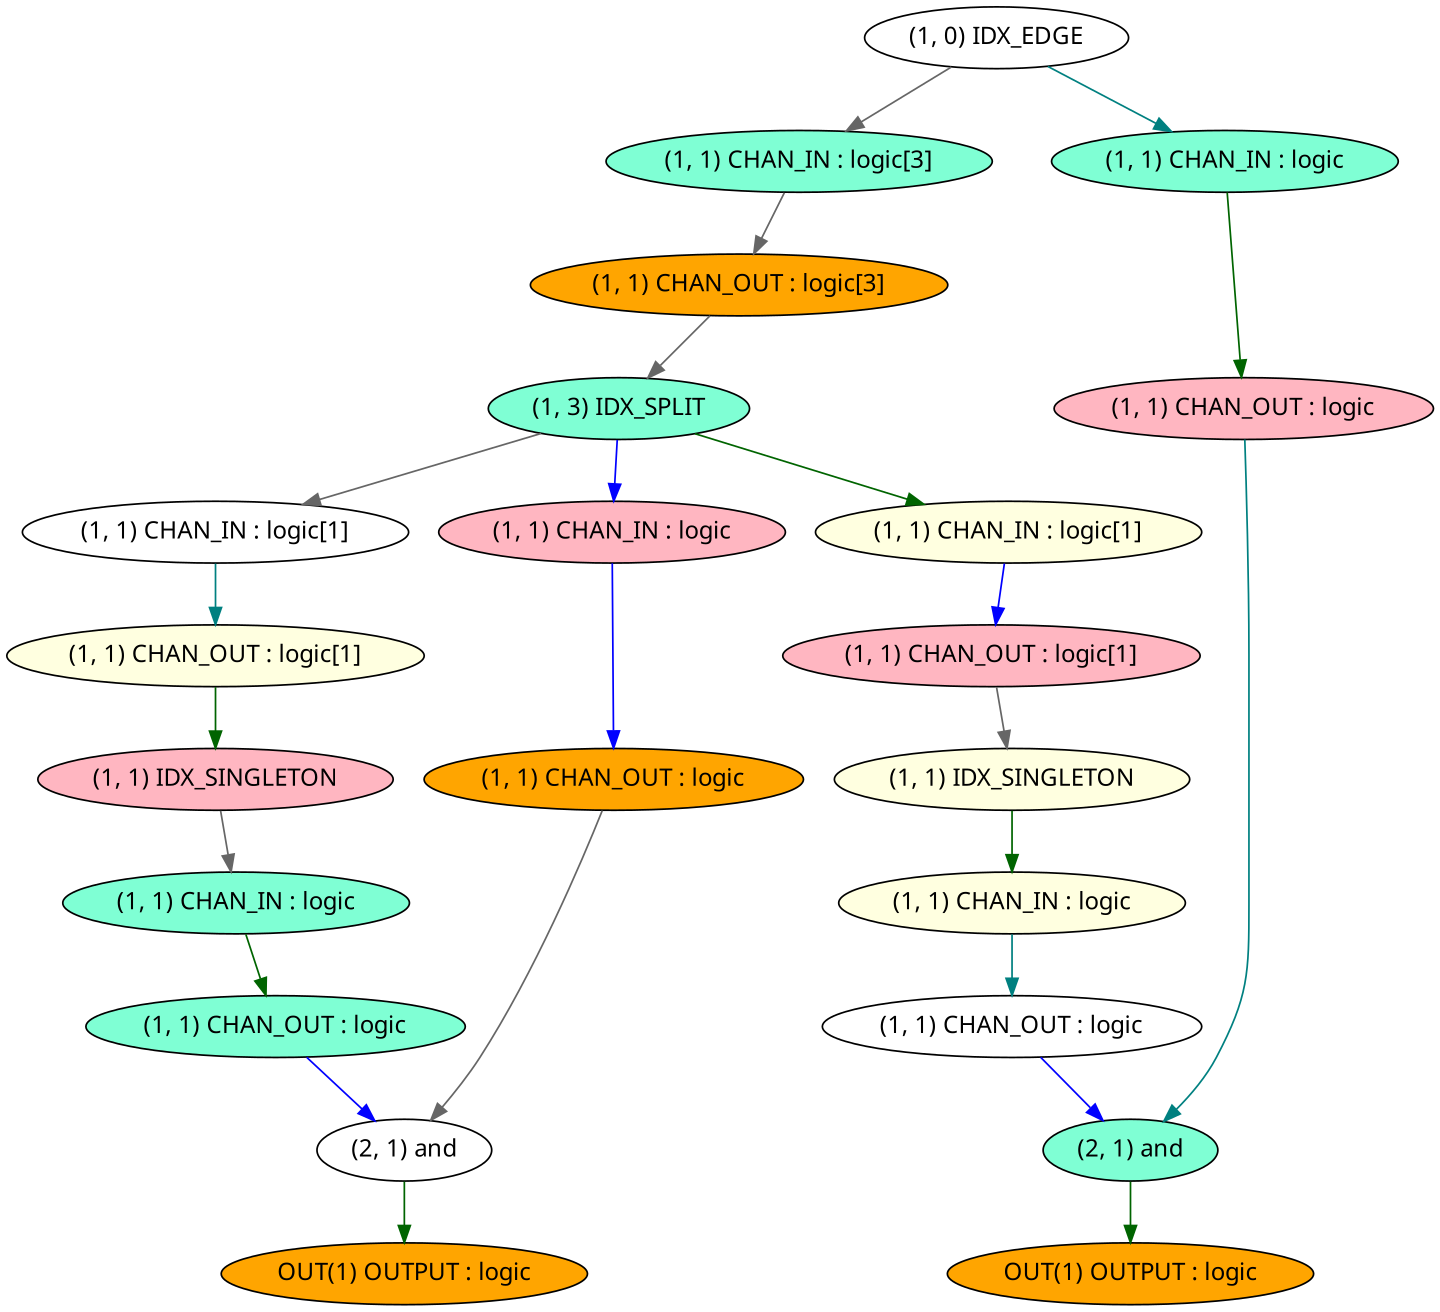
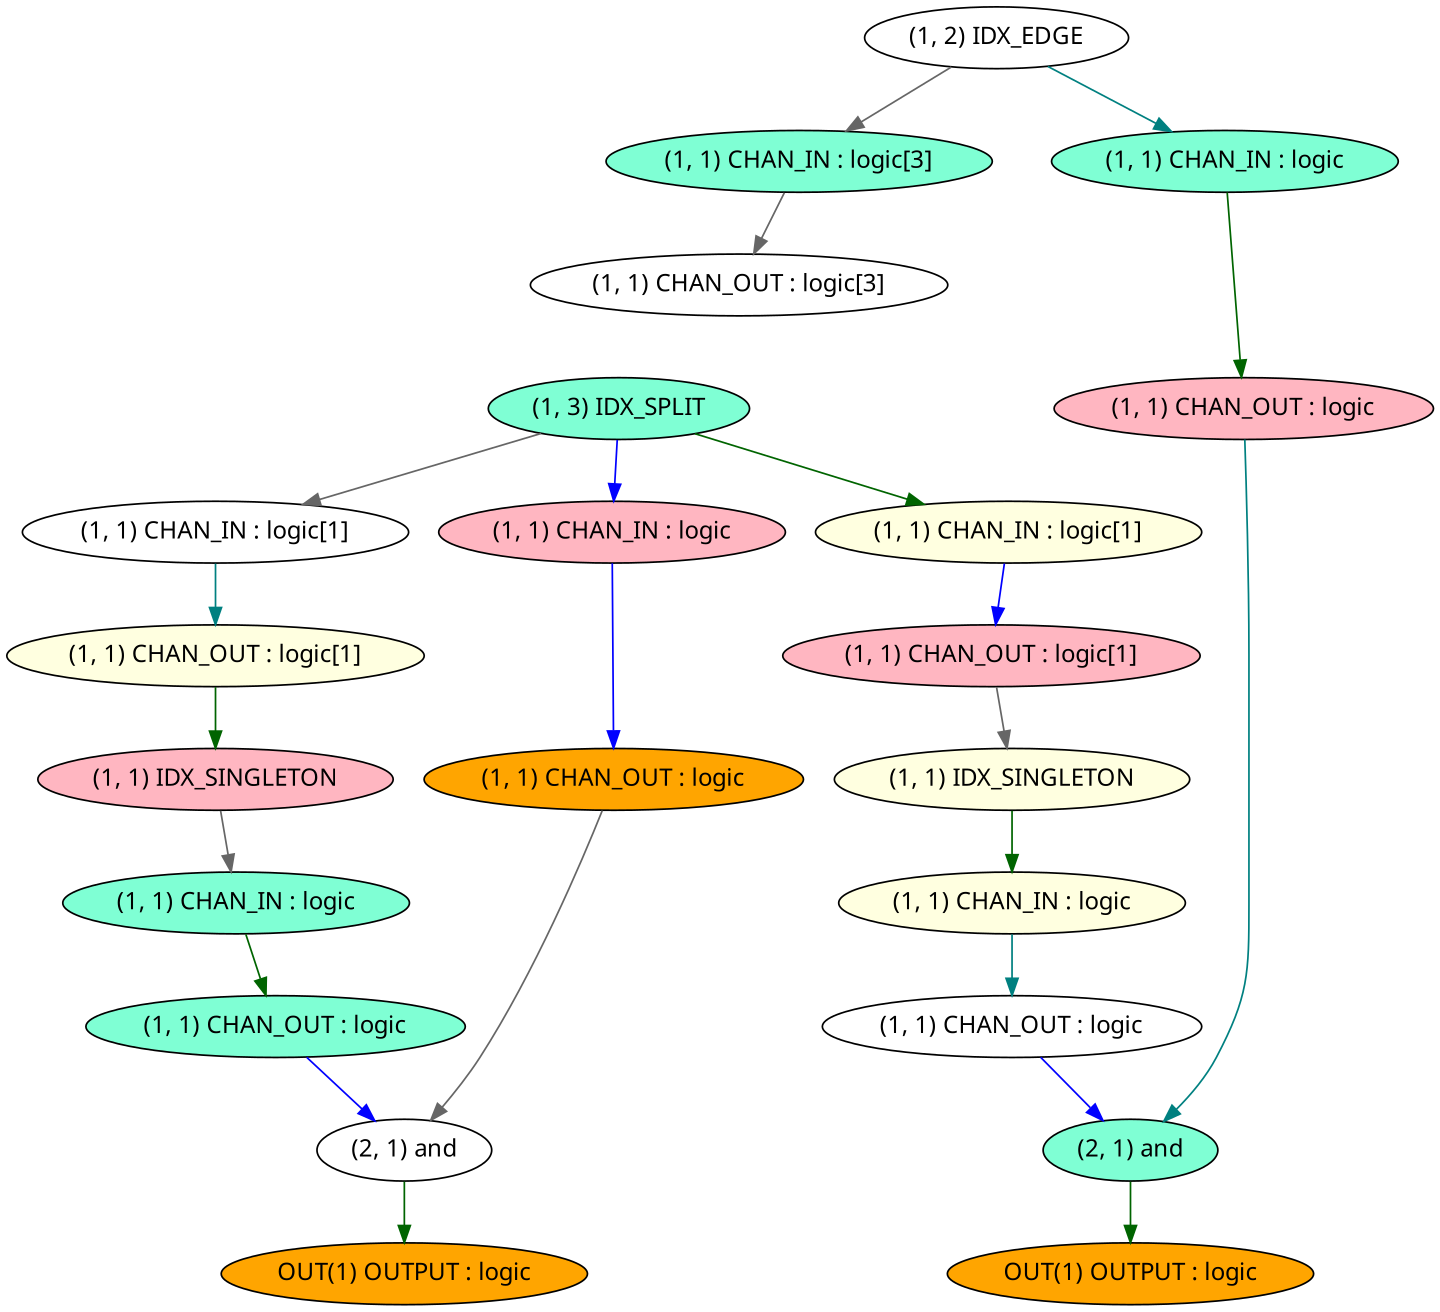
(997, 38) -> (997, 38)
(739, 285) -> (739, 285)
(685, 341) -> none
